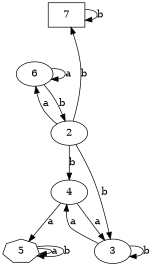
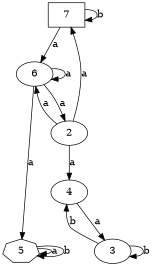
none -> (52, 42)
(86, 74) -> (86, 74)
(64, 104) -> (64, 104)
(74, 163) -> (74, 163)
(96, 187) -> none
(47, 220) -> (28, 159)
(74, 222) -> (74, 222)
